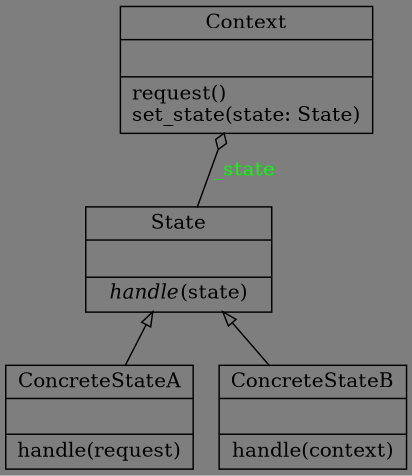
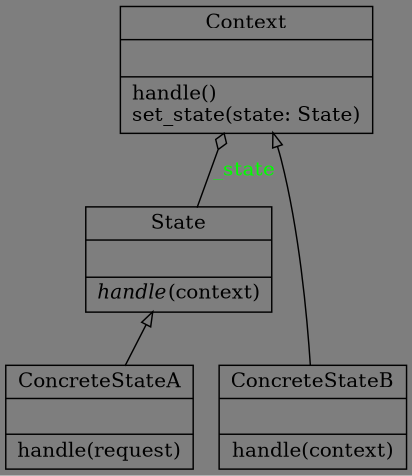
(179, 93) -> (174, 93)
(214, 292) -> (214, 292)
(251, 344) -> (299, 255)
